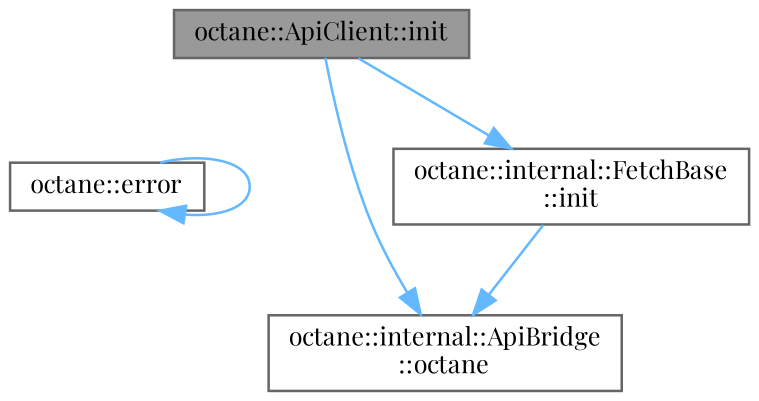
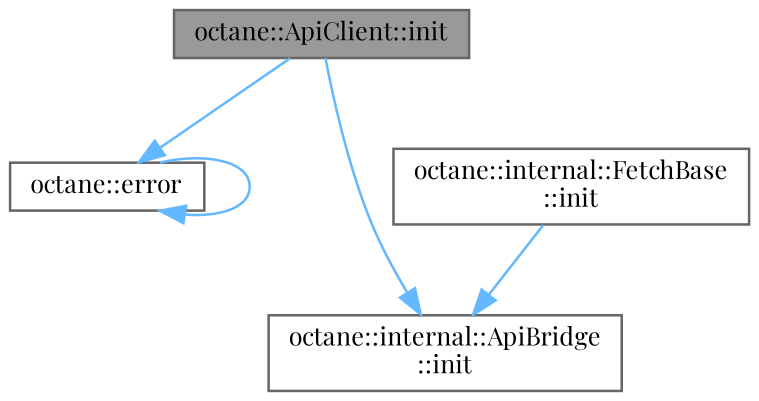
(424, 97) -> (225, 103)
(445, 353) -> (445, 353)
